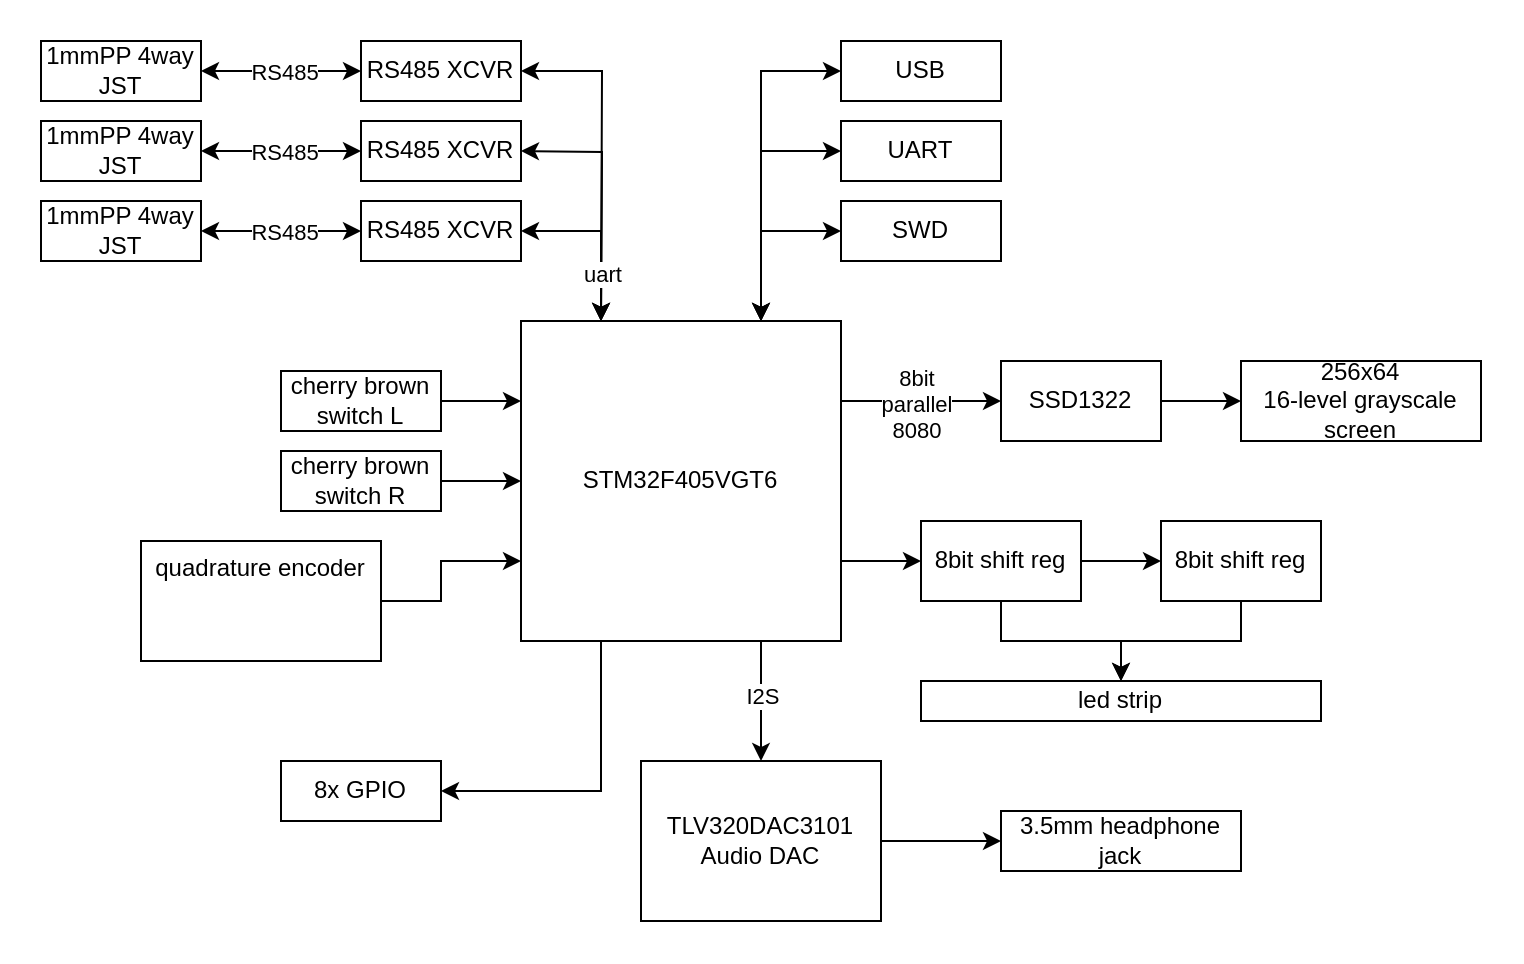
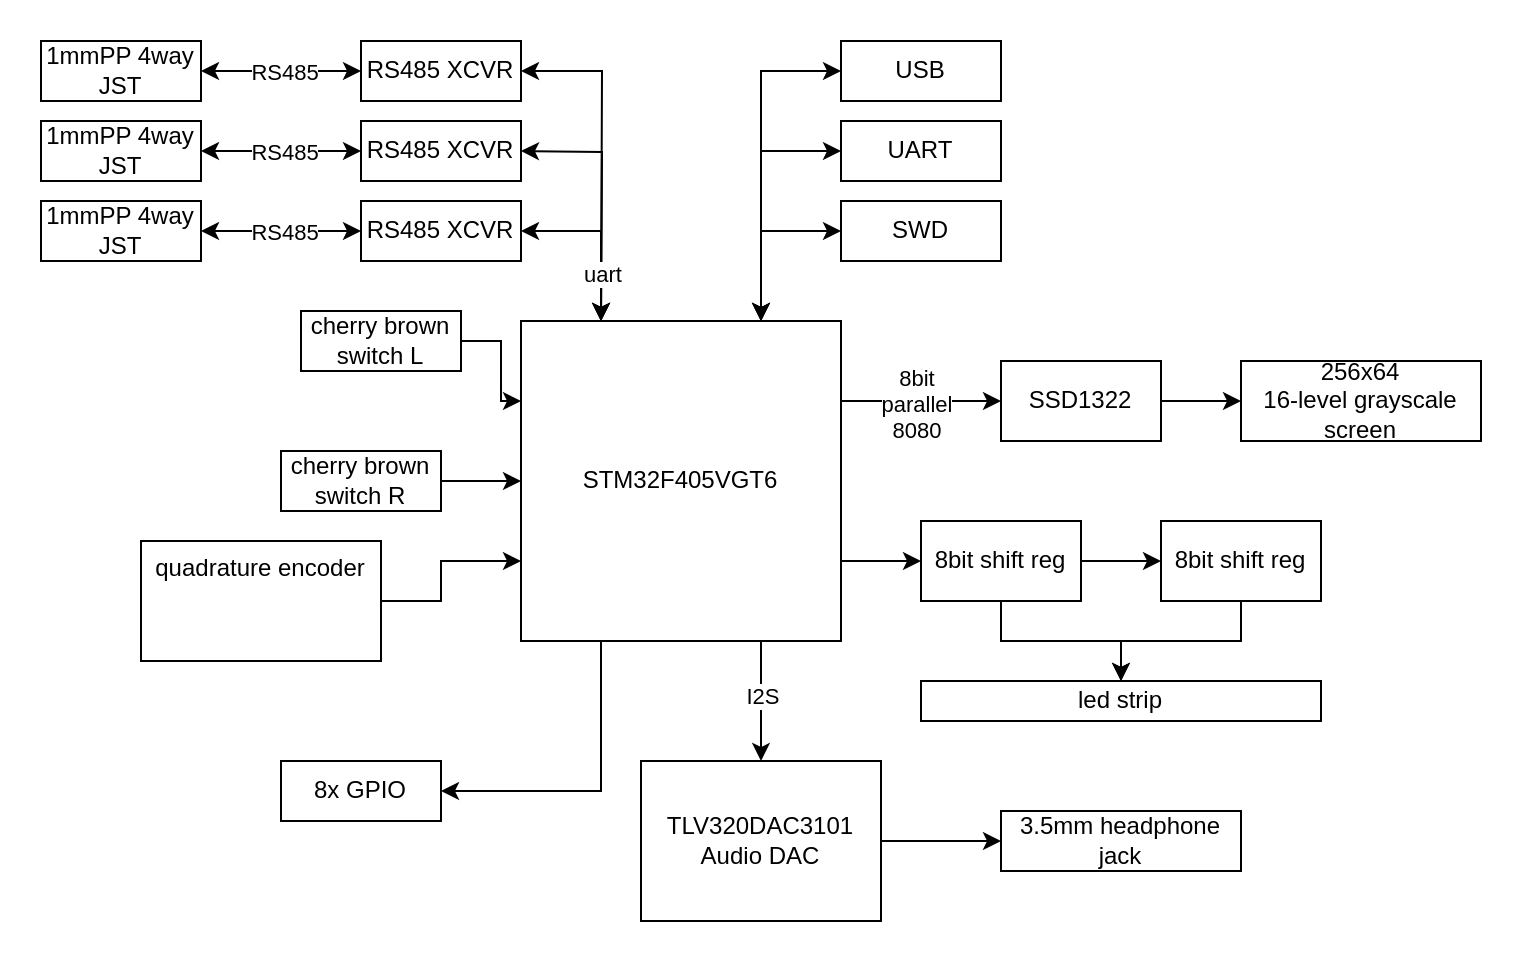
(361, 401) -> (381, 341)
